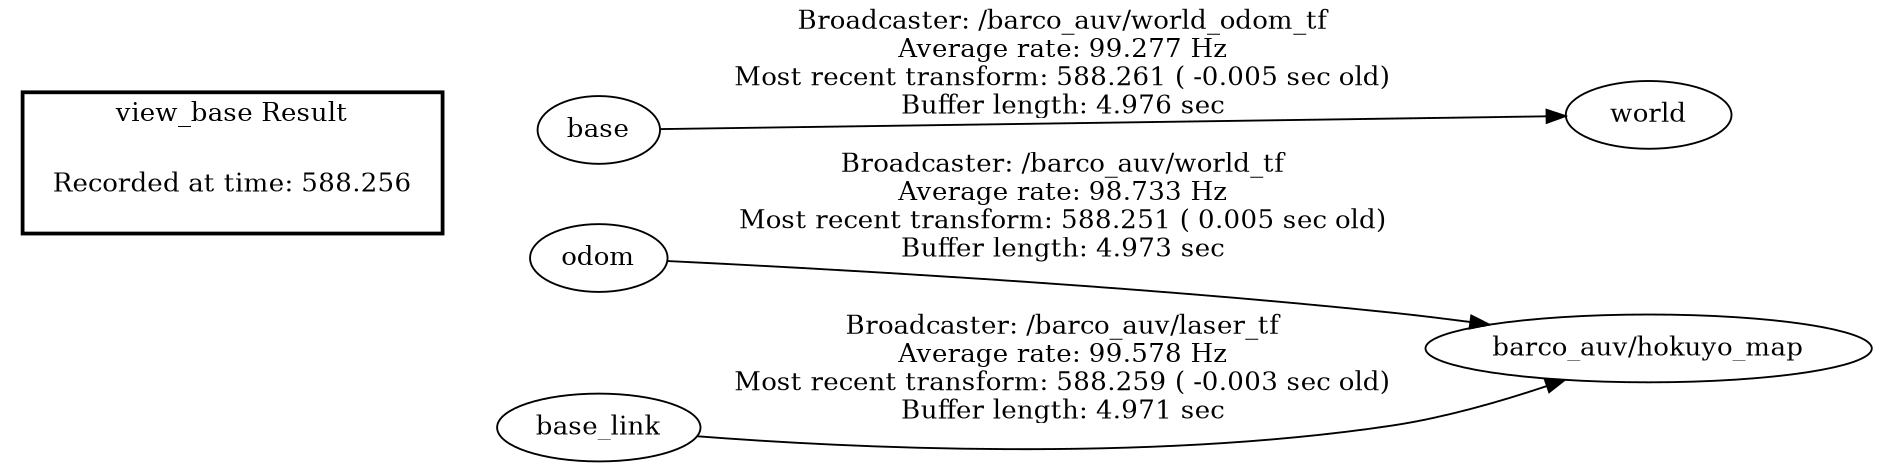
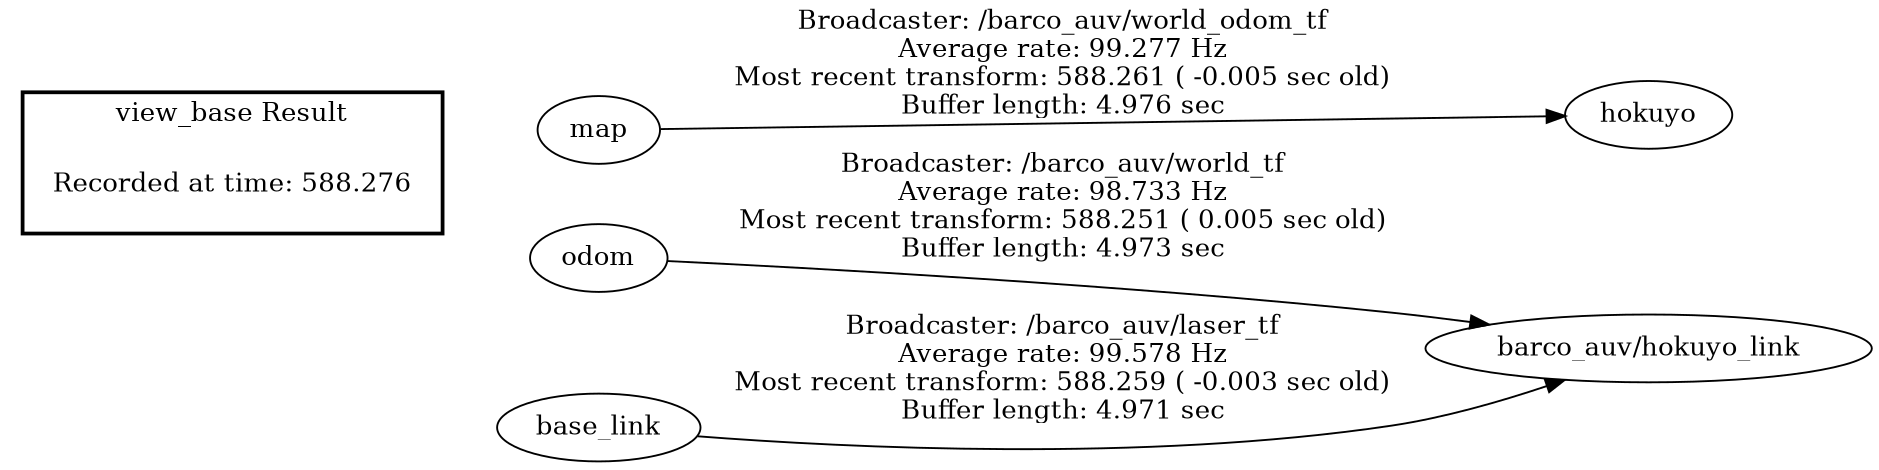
(1649, 115) -> (1649, 115)
(599, 130) -> (599, 130)
(233, 185) -> (233, 185)
(1649, 348) -> (1649, 348)
